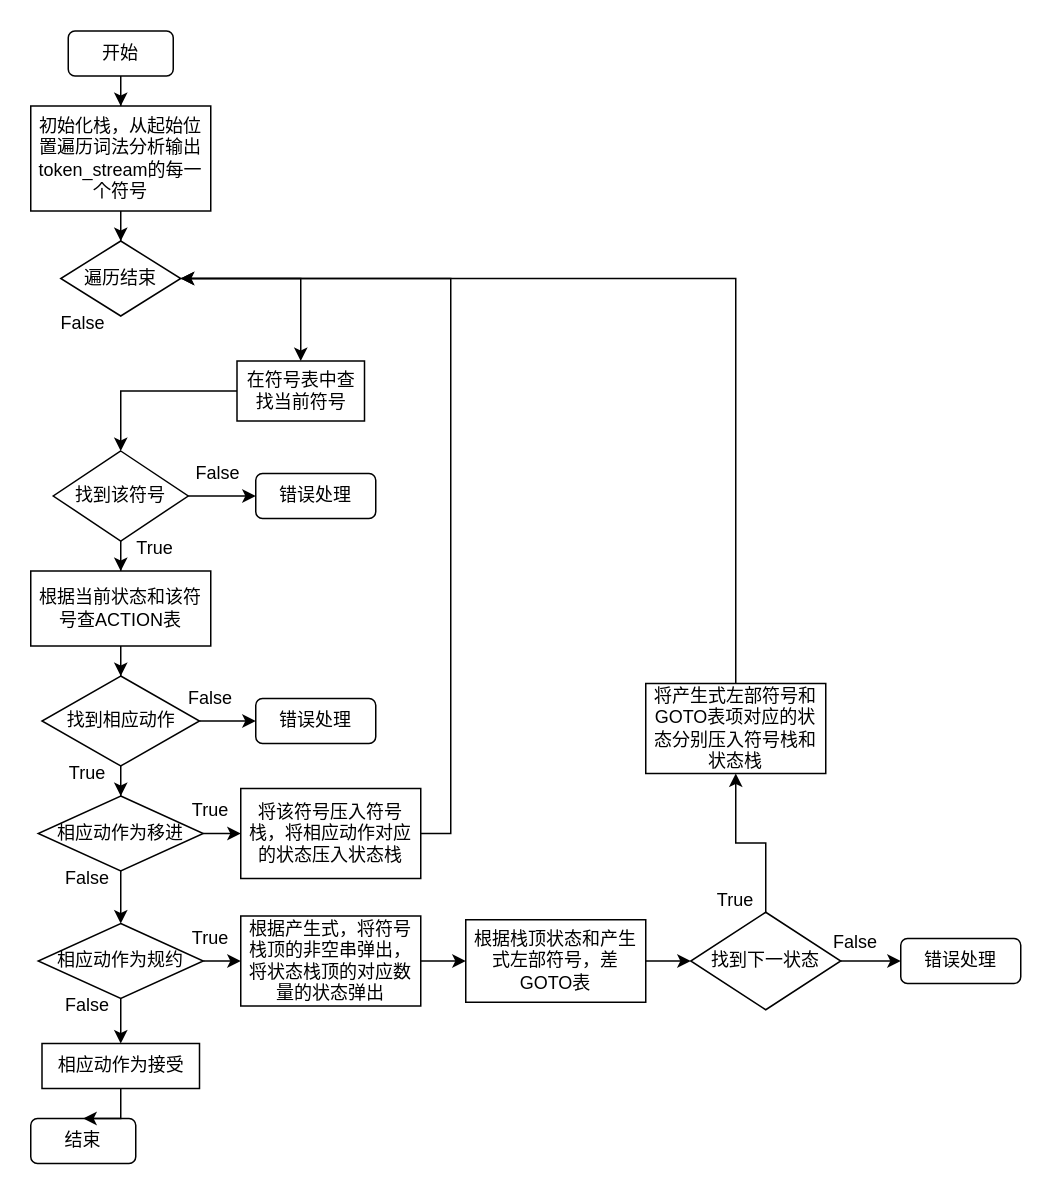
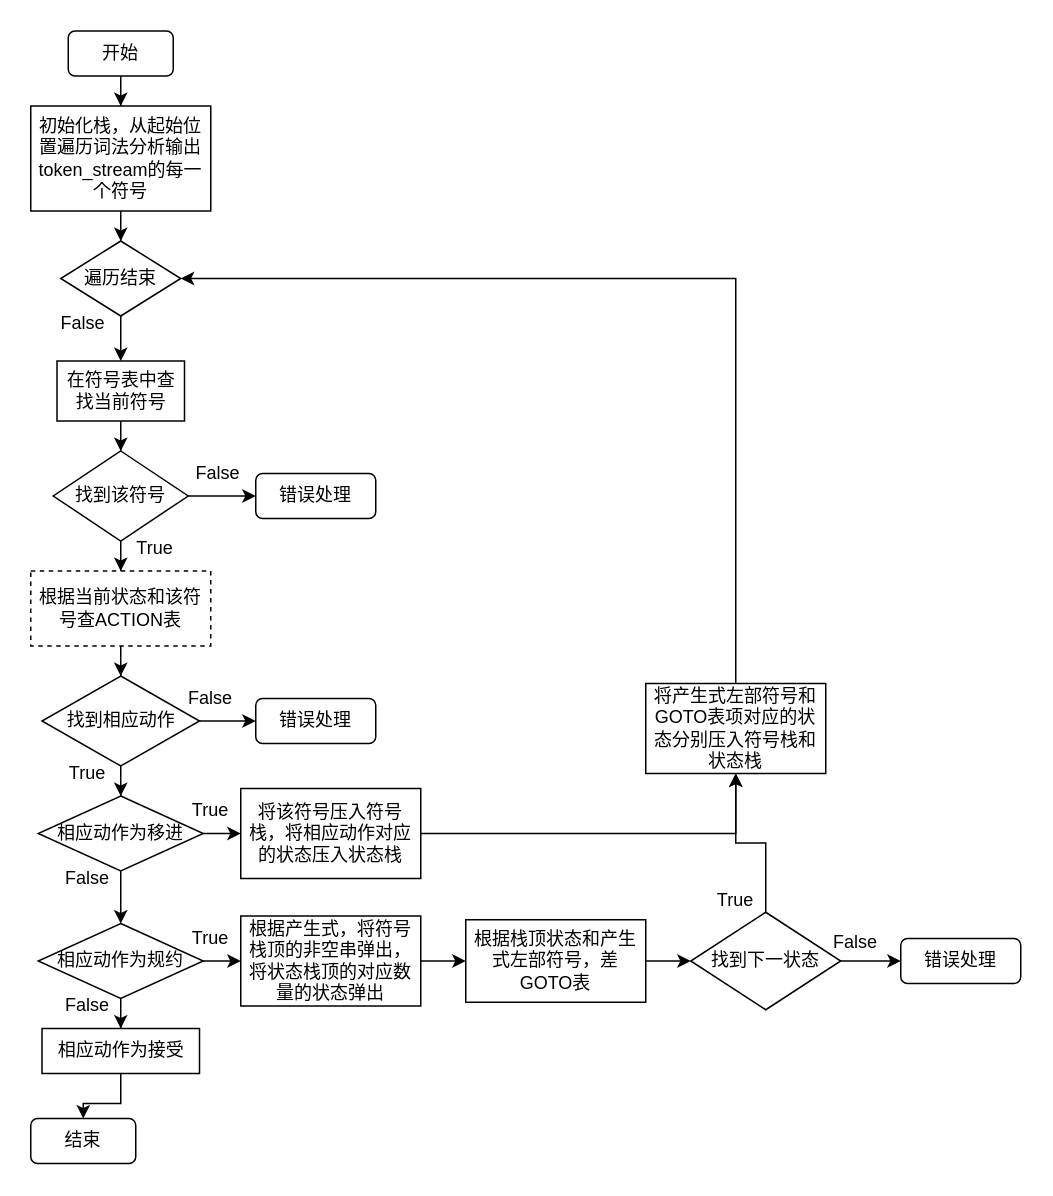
(301, 391) -> (121, 391)
(451, 558) -> (590, 833)
(121, 608) -> (121, 608)
(121, 1066) -> (121, 1051)
